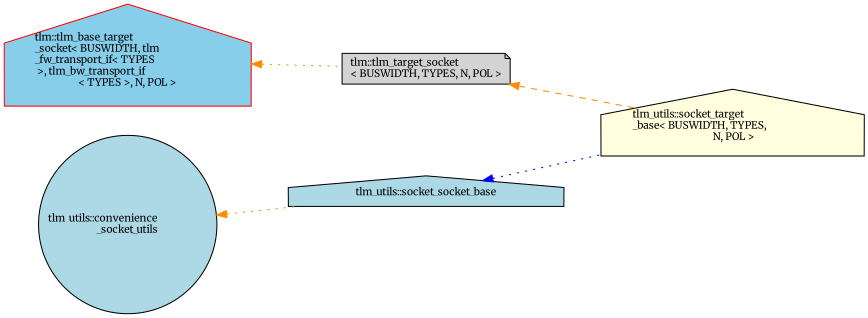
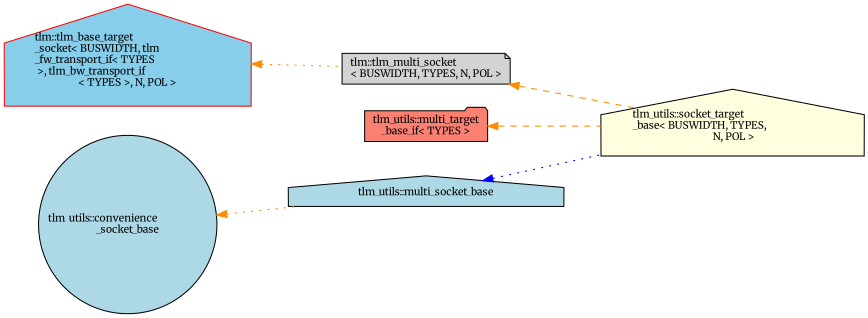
(426, 69) -> (426, 69)
none -> (426, 126)
(426, 193) -> (426, 193)
(128, 225) -> (128, 225)
